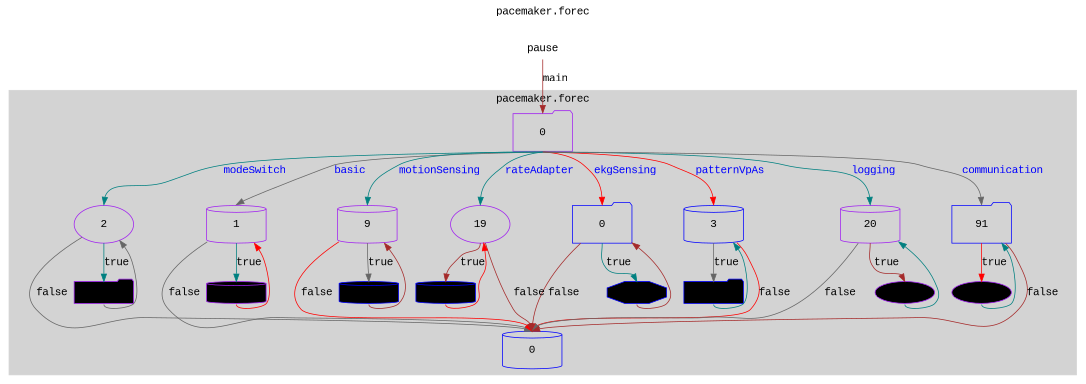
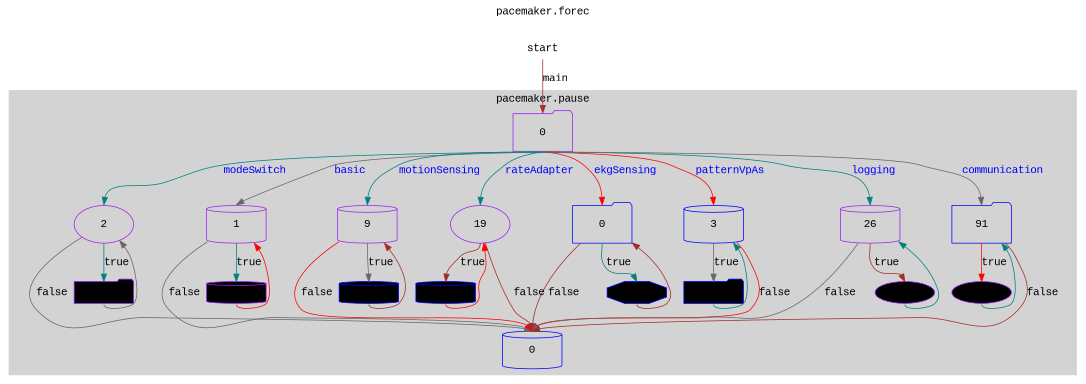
(543, 49) -> (543, 49)
(543, 99) -> (543, 99)
(870, 224) -> (870, 224)
